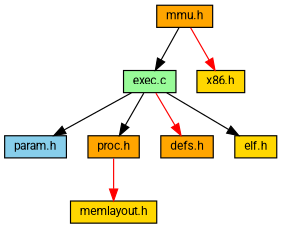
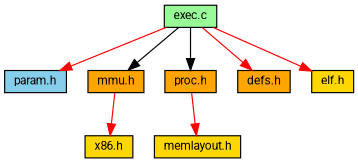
(170, 44) -> (158, 45)
(98, 111) -> (118, 47)
(198, 111) -> (257, 47)
